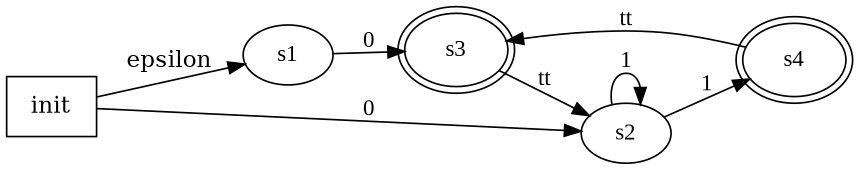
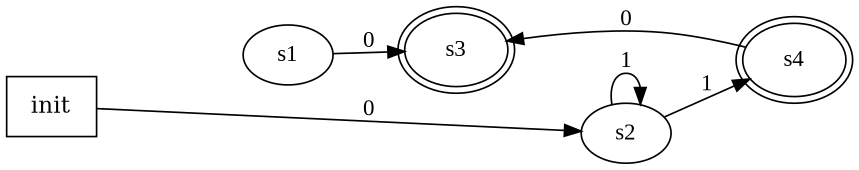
(626, 19) -> (626, 19)
(162, 82) -> none
(537, 89) -> none
